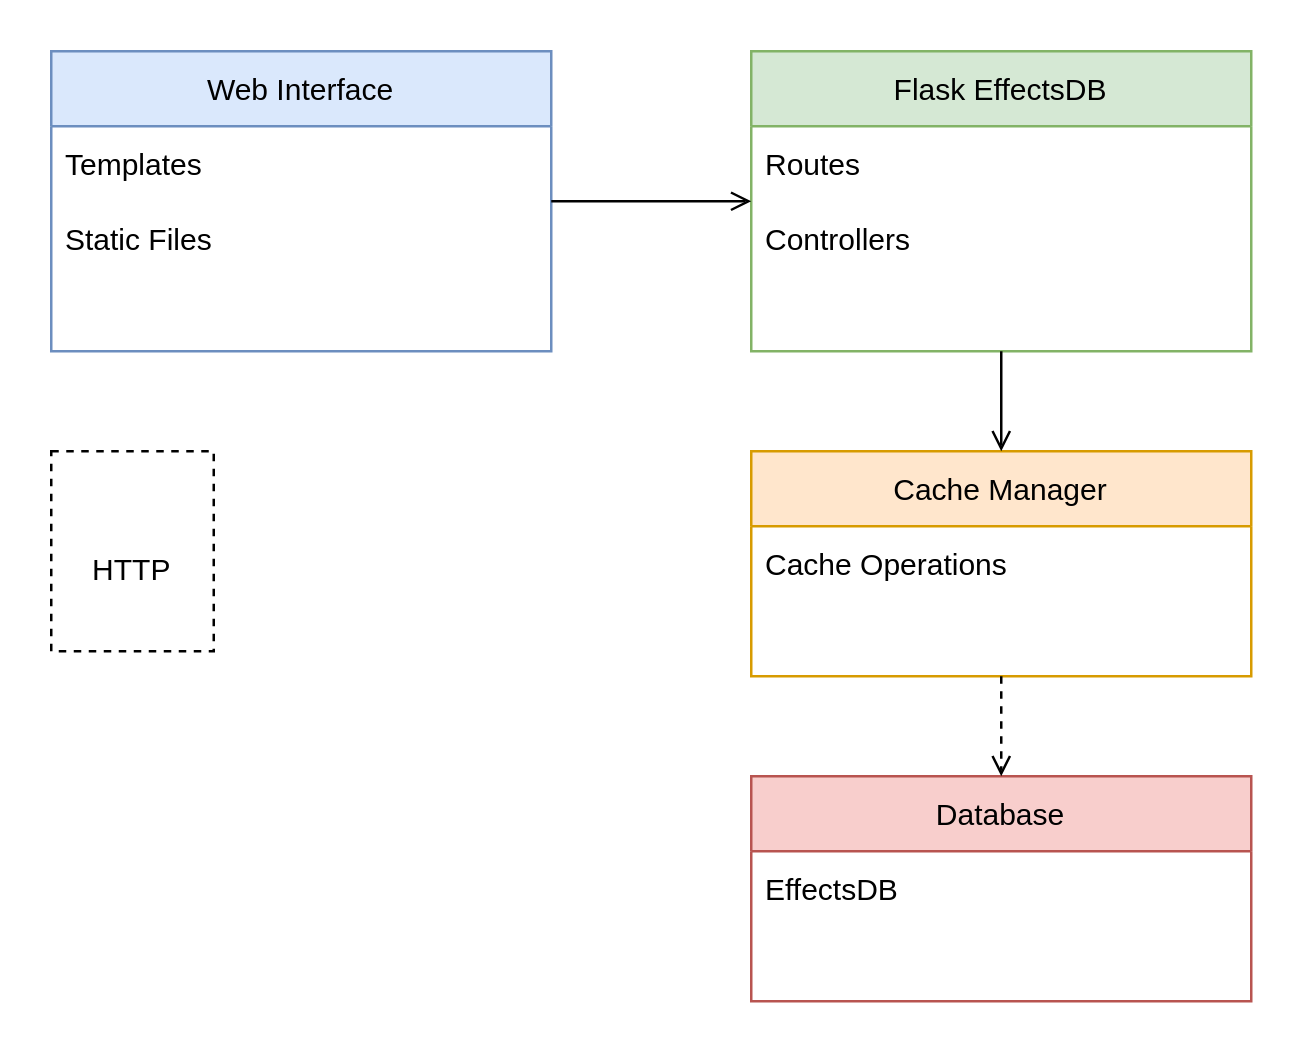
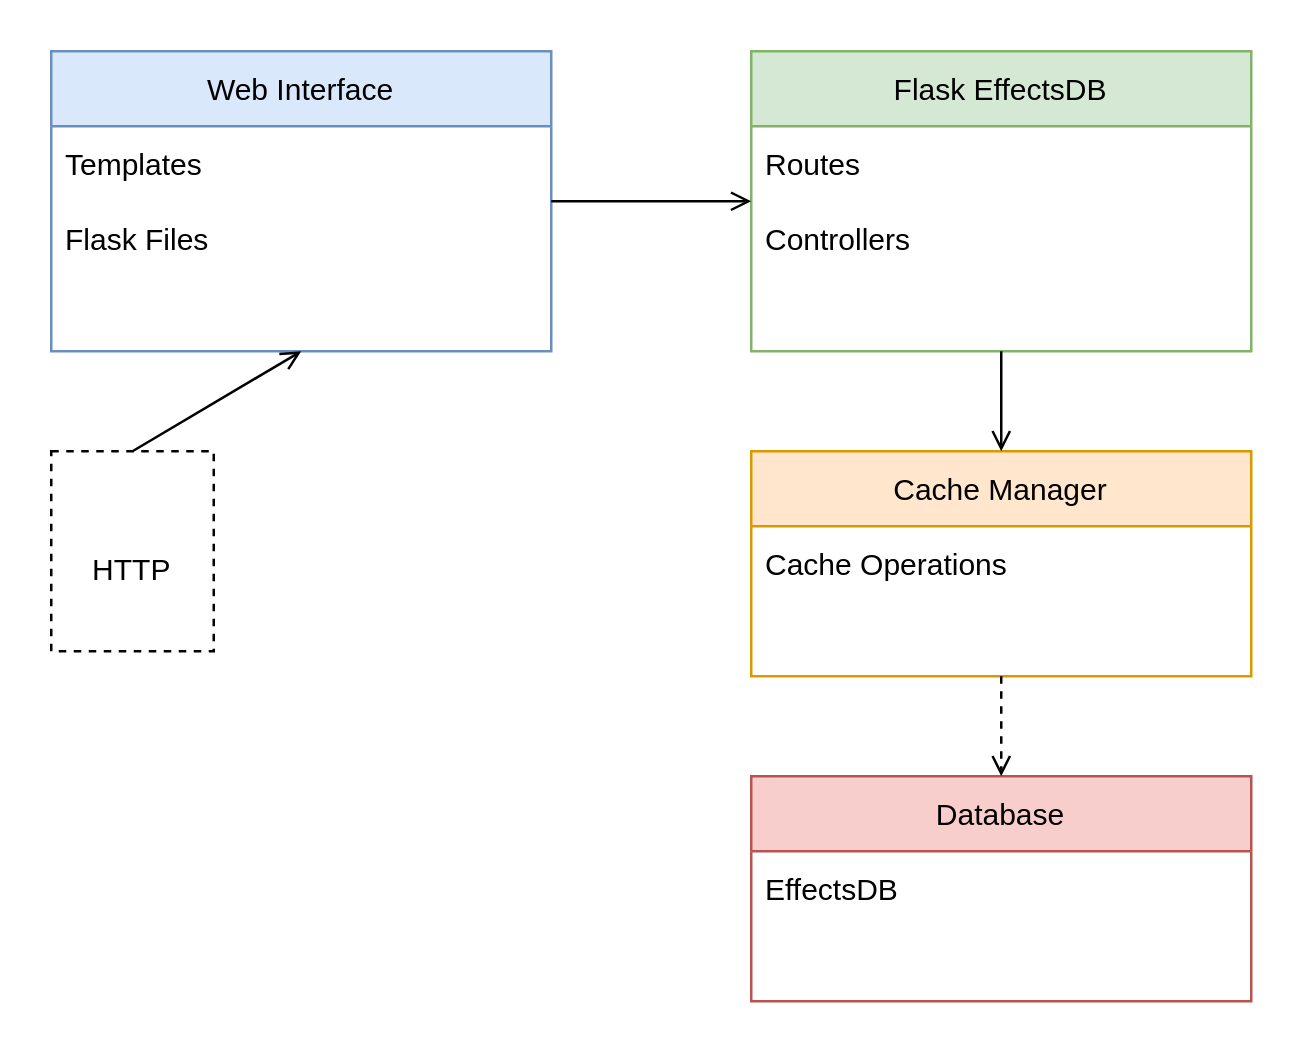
(150, 240) -> (142, 240)
none -> (213, 404)
